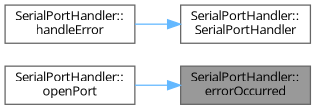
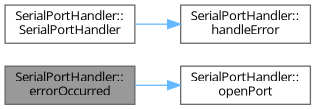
(151, 24) -> (151, 24)
(151, 85) -> (151, 85)
